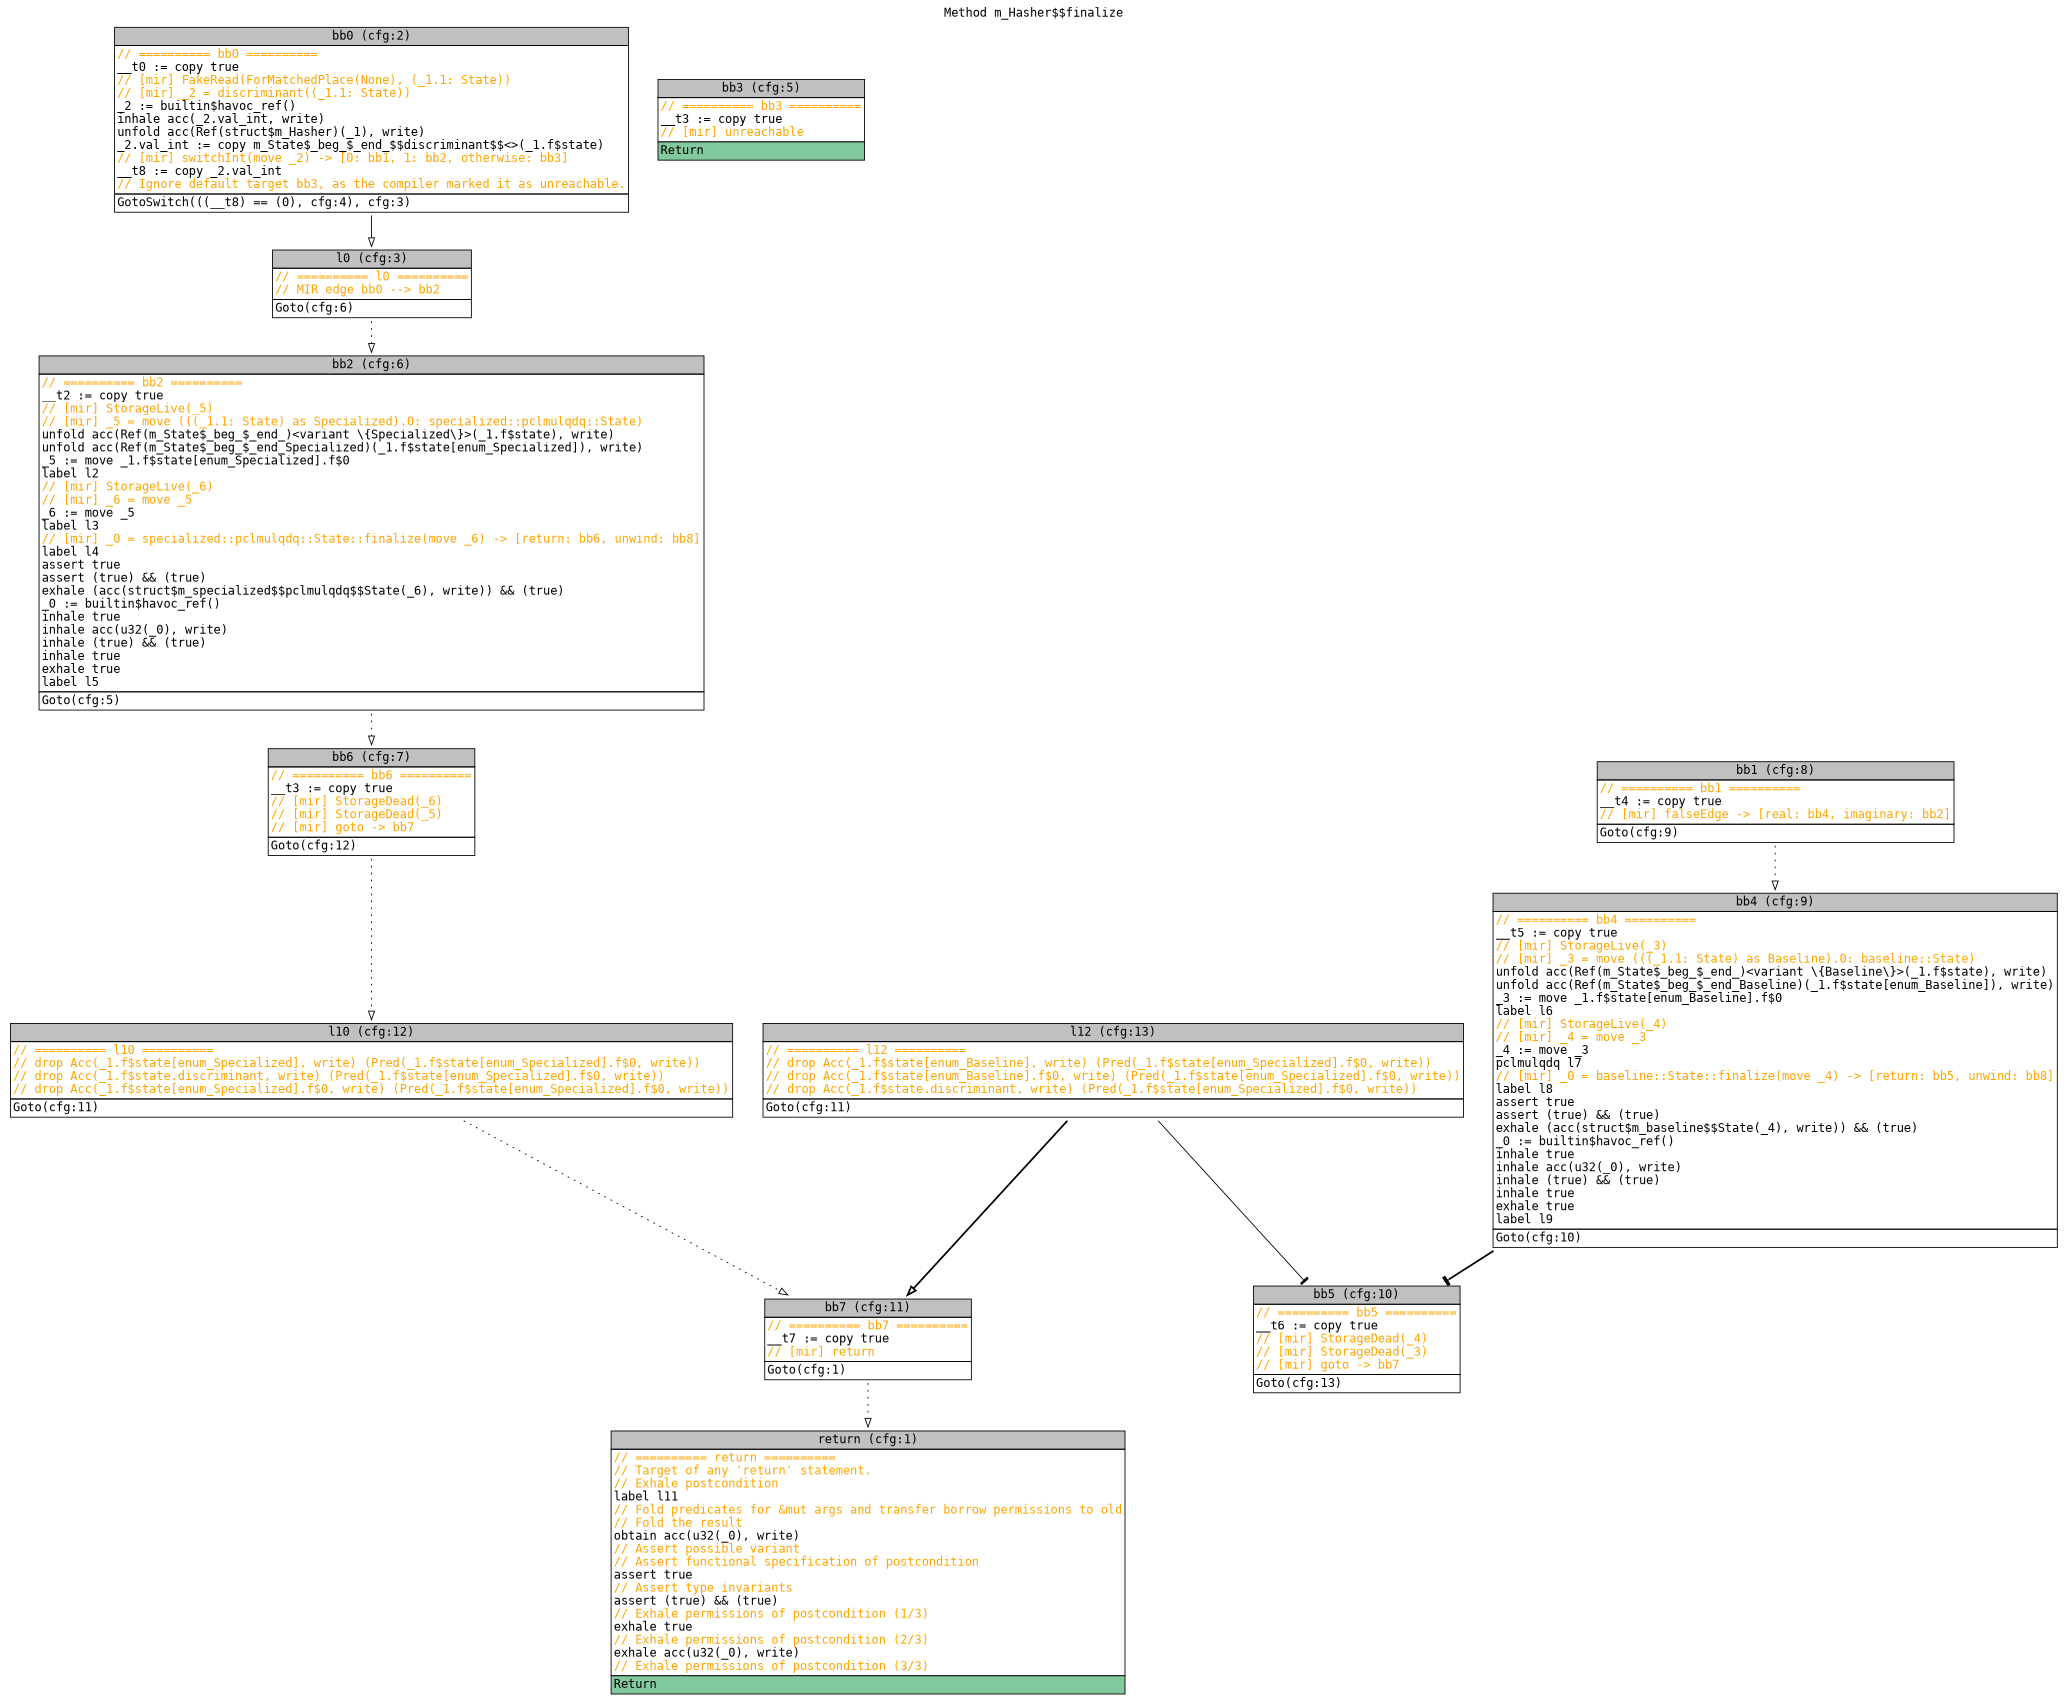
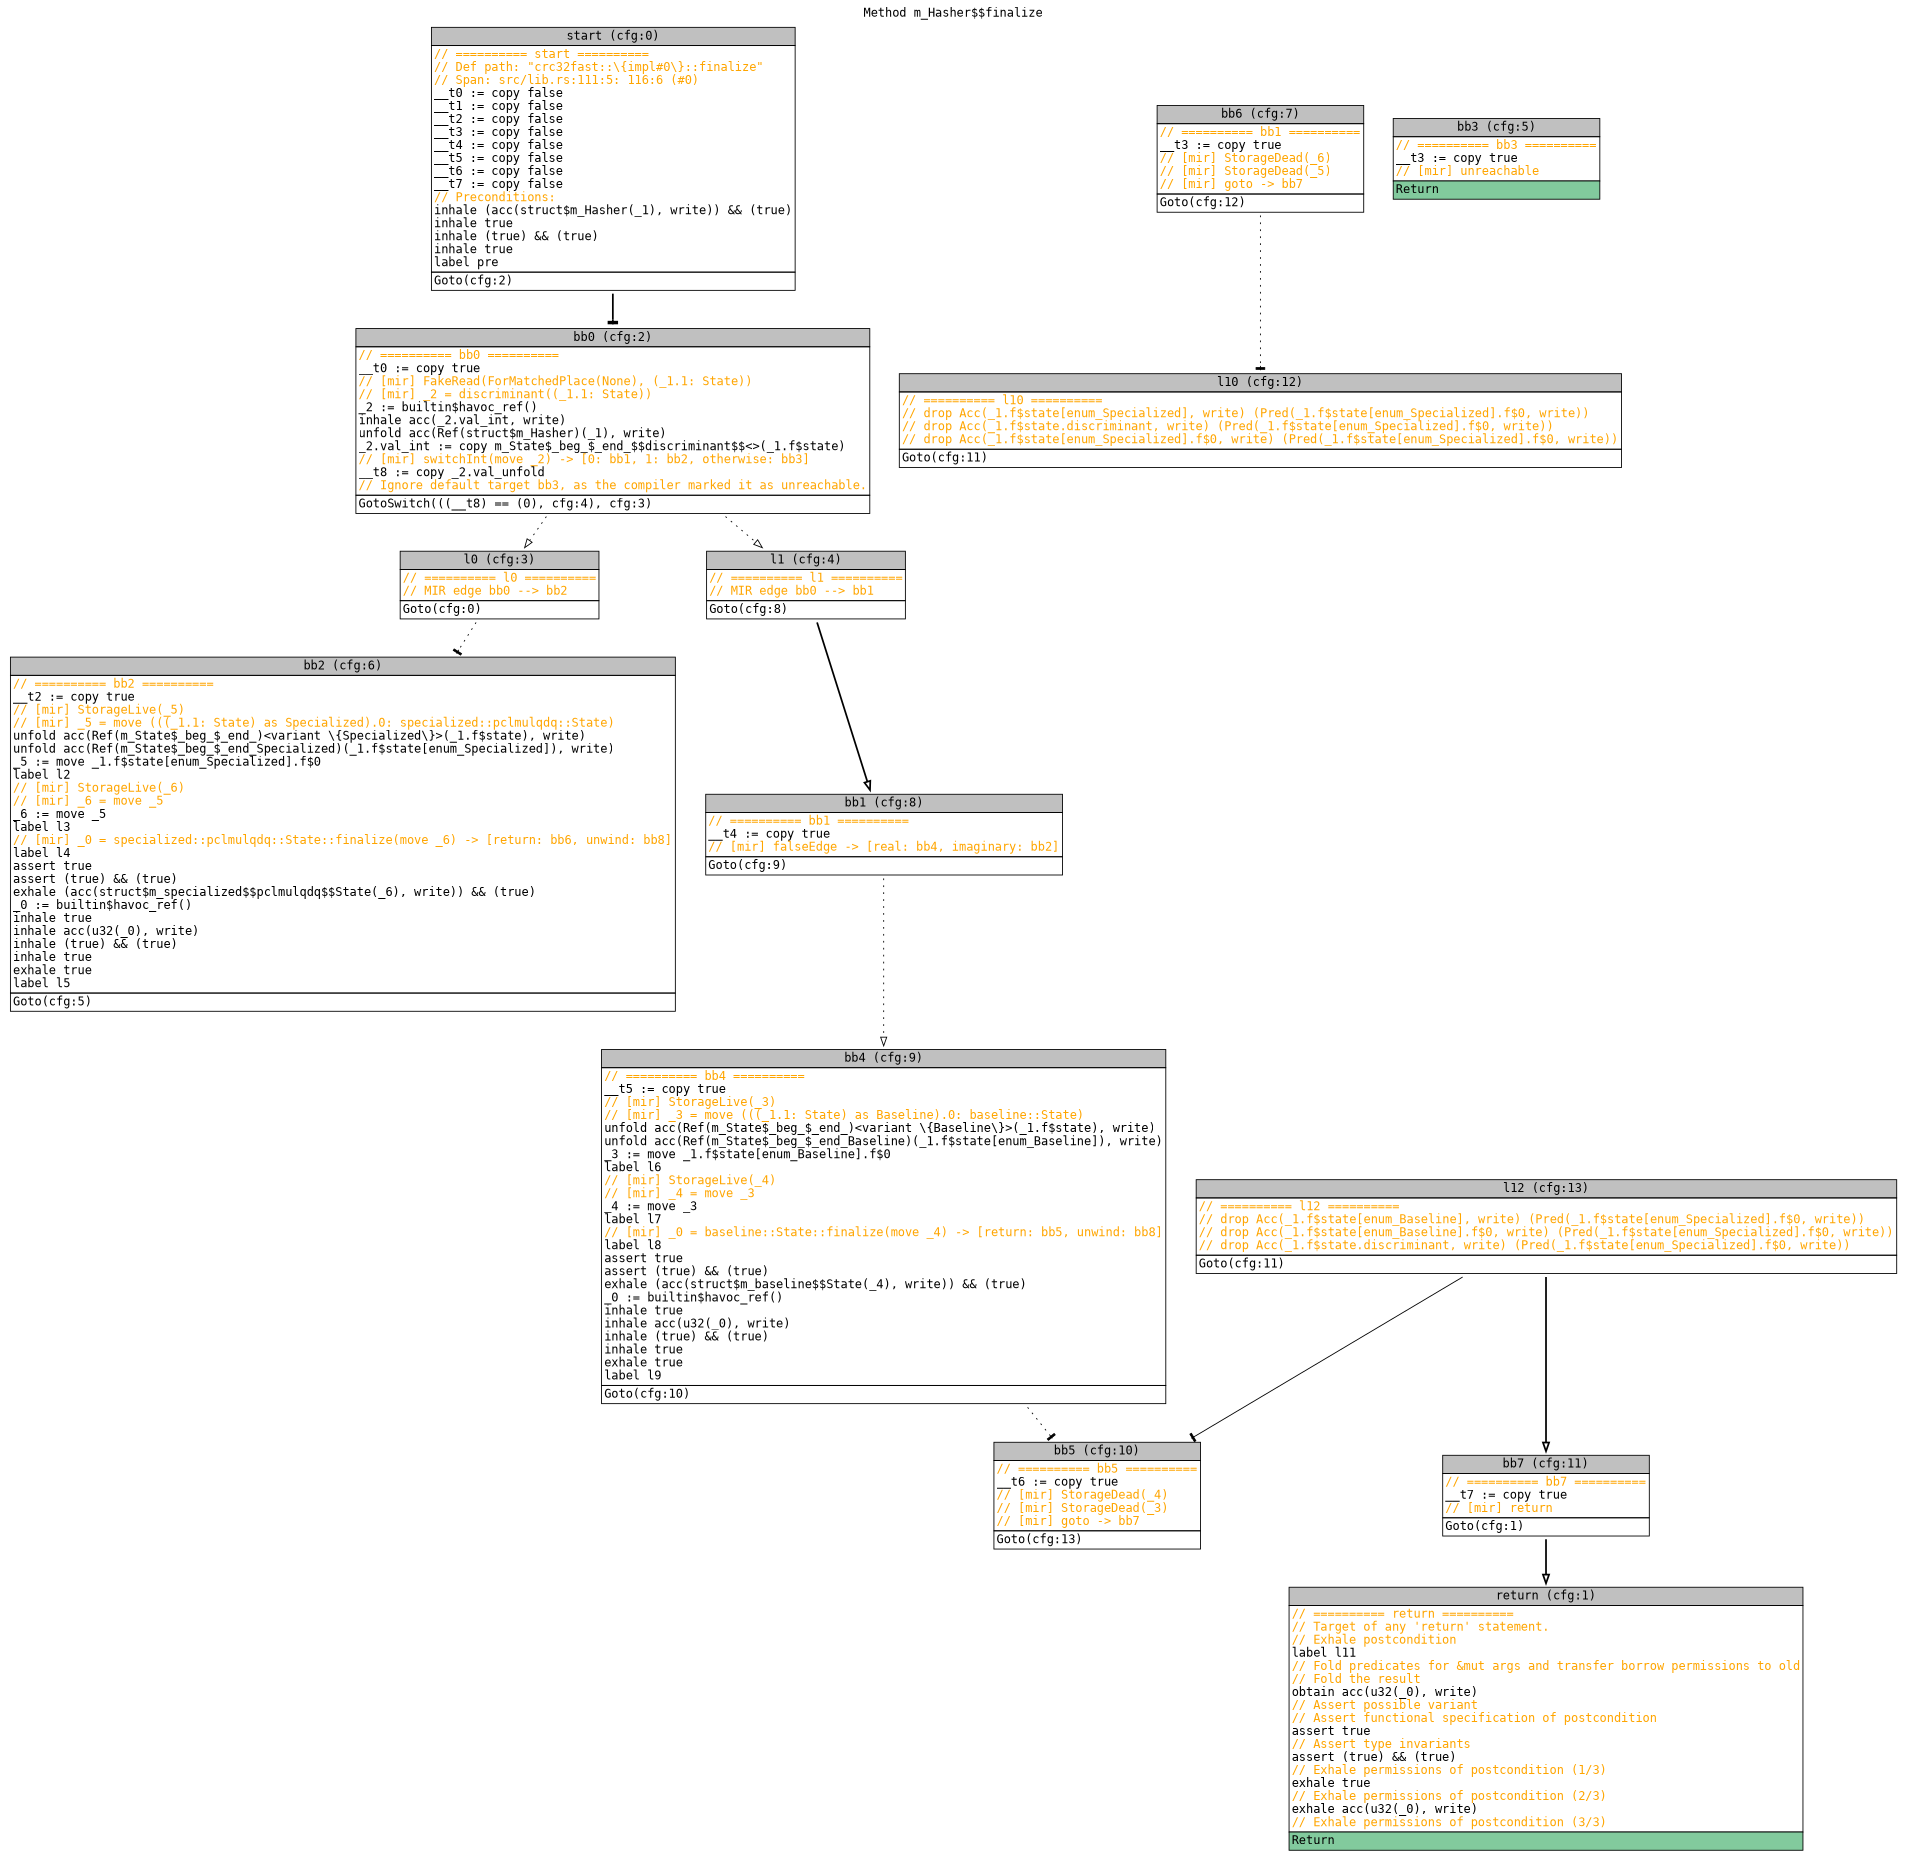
none -> (613, 158)
(200, 171) -> (452, 473)
(372, 227) -> (538, 528)
(315, 308) -> (442, 609)
(372, 332) -> (467, 636)
none -> (806, 585)
(372, 725) -> none
(372, 776) -> (1260, 132)
(372, 935) -> (1260, 291)
(1539, 1063) -> (633, 1220)
(622, 1206) -> none
(1471, 1265) -> (1039, 1421)
(868, 1401) -> (1546, 1557)
